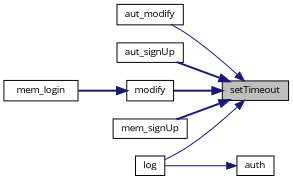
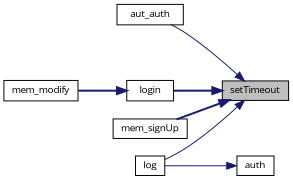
(150, 15) -> (150, 15)
(150, 53) -> none
(41, 91) -> (41, 91)
(150, 91) -> (150, 91)
